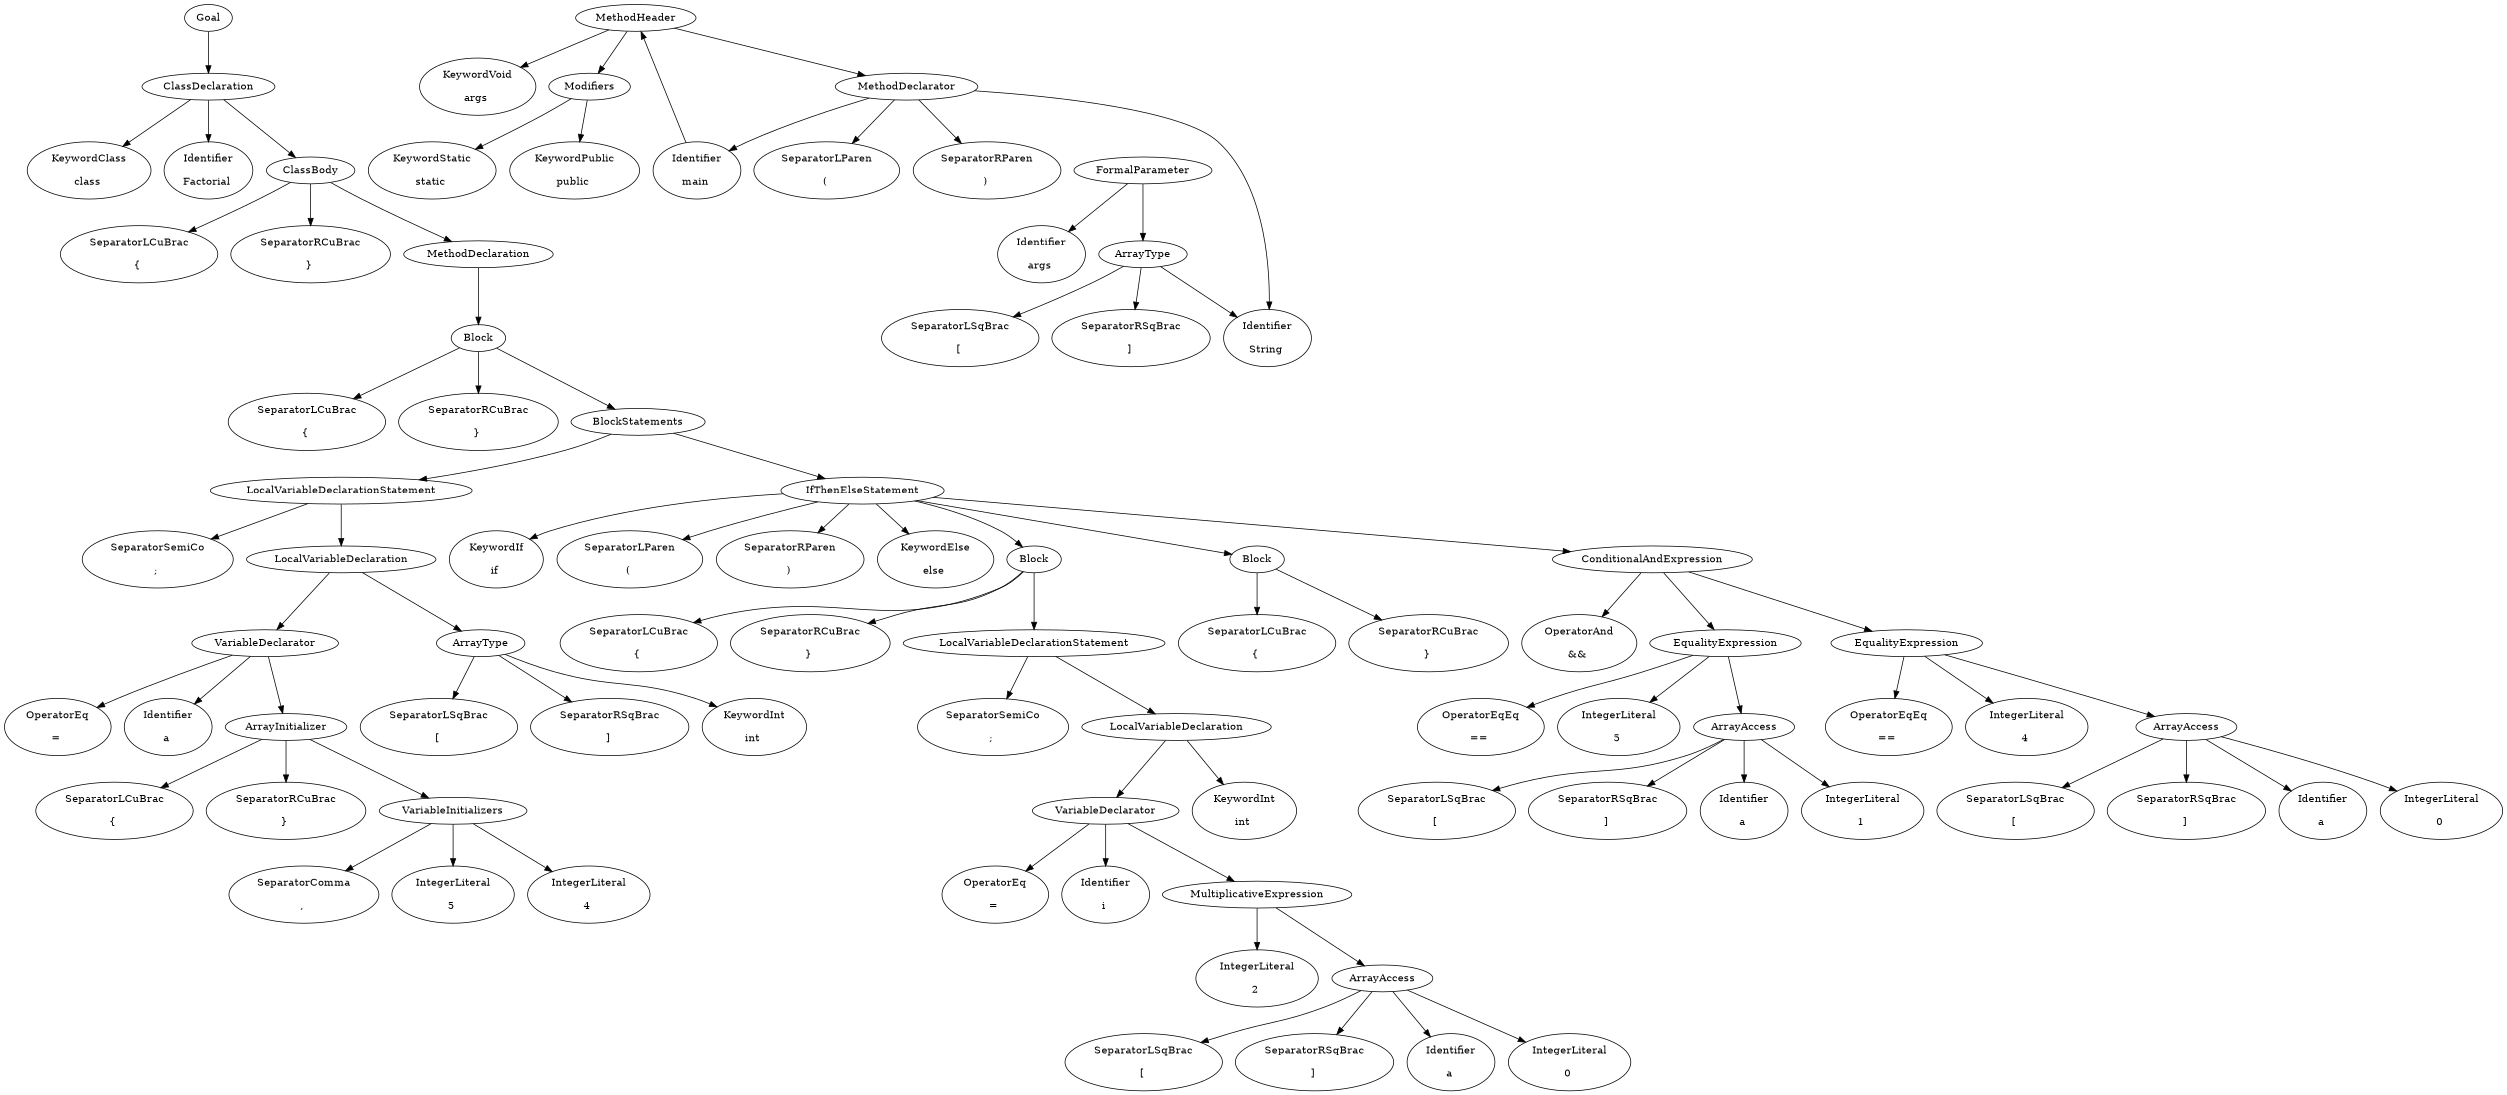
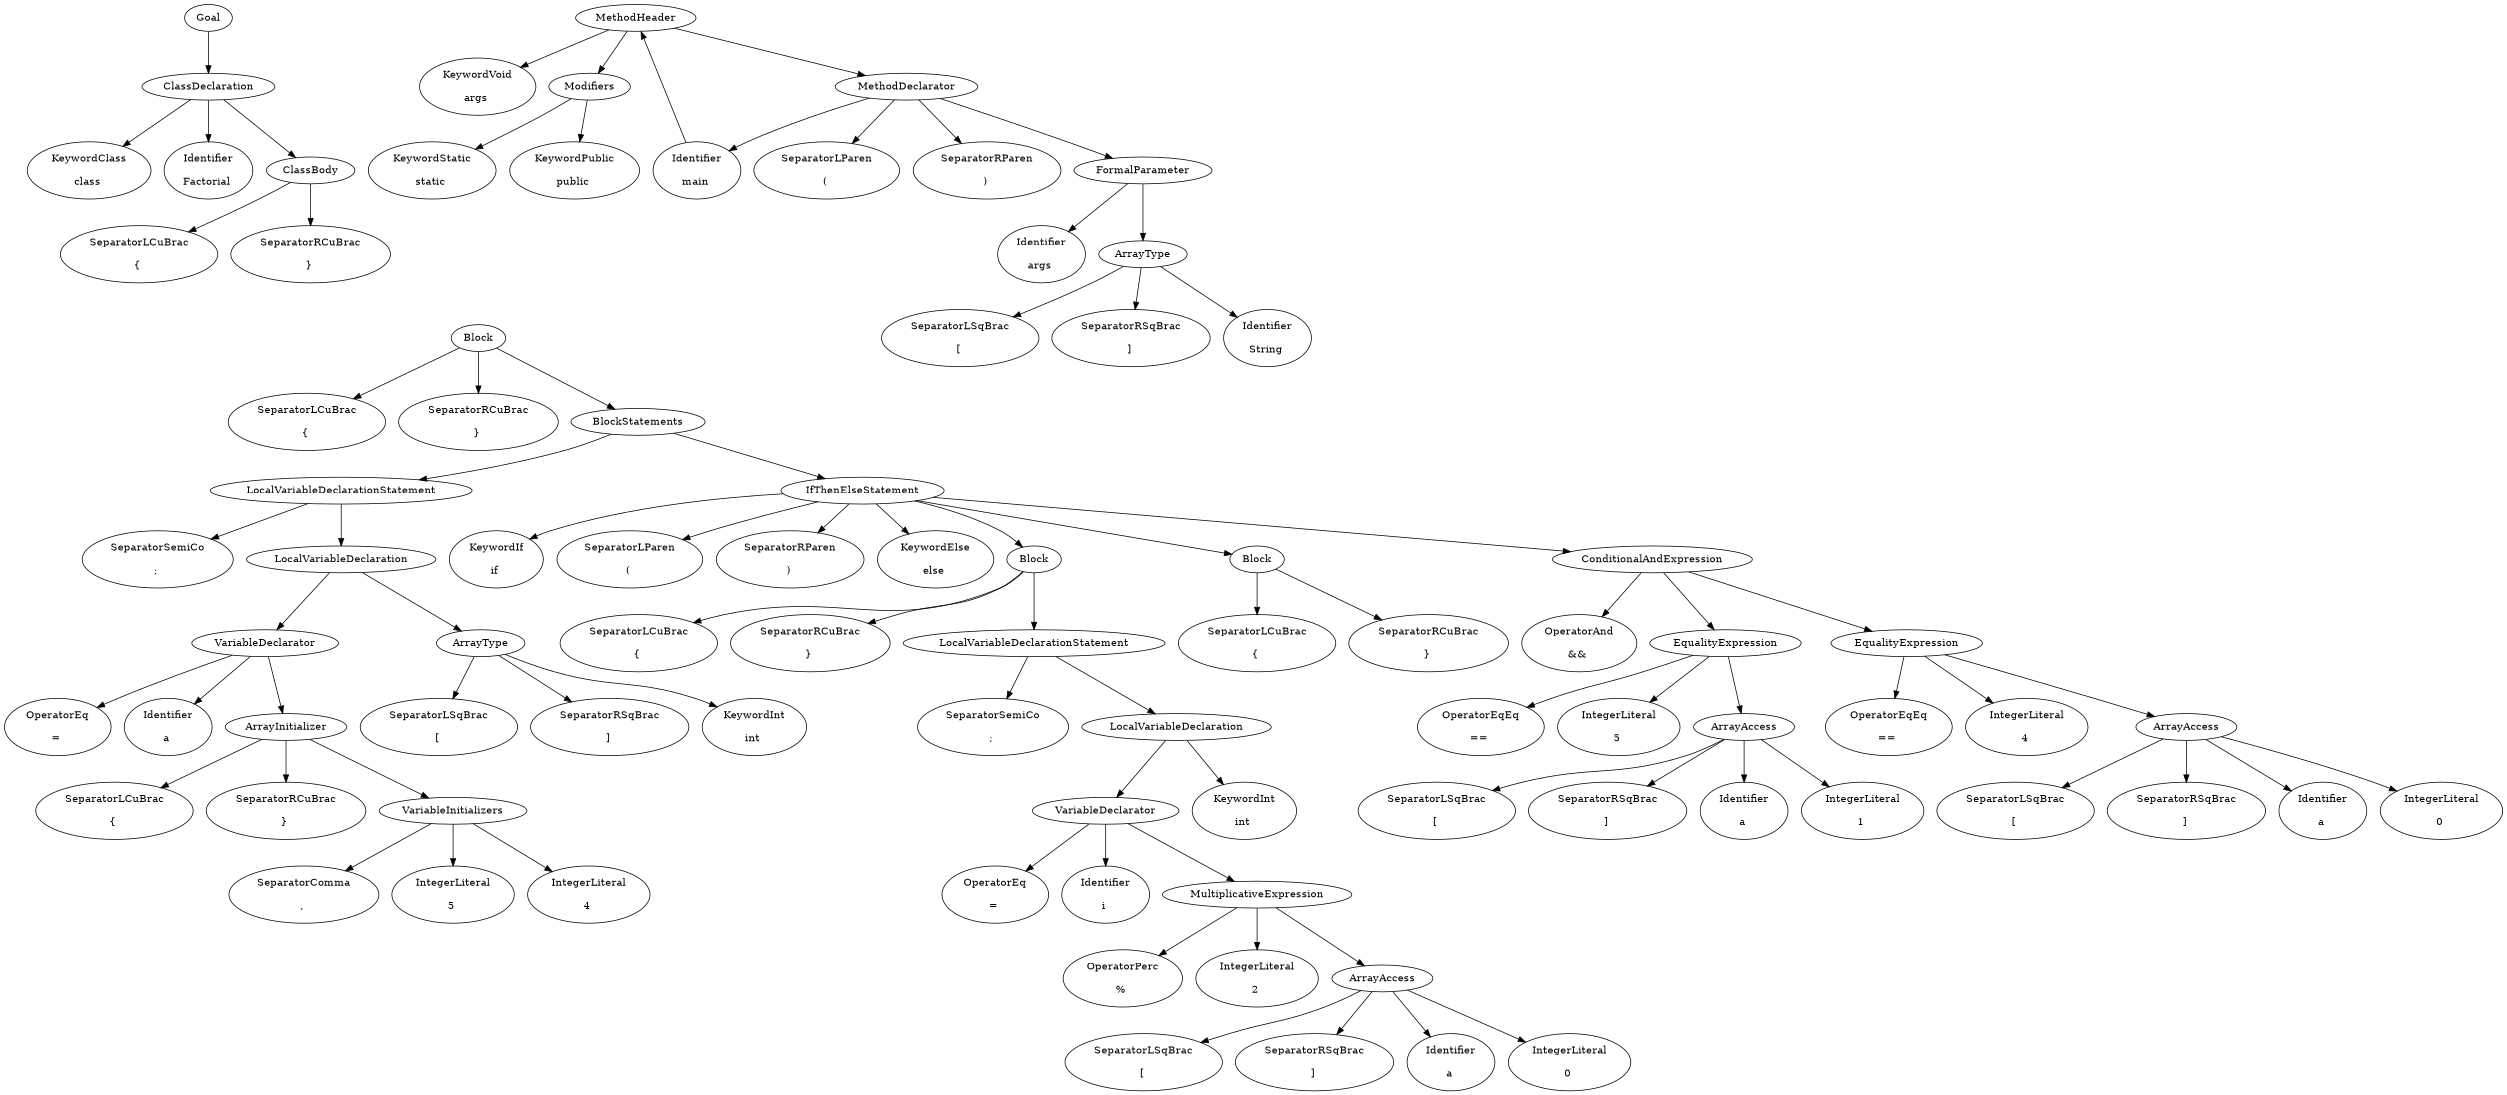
(1183, 124) -> (1023, 126)
(478, 254) -> none
none -> (1123, 978)
